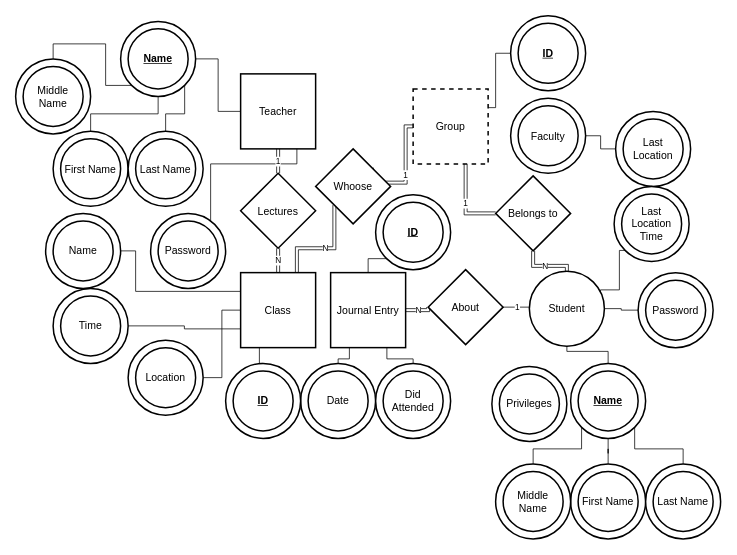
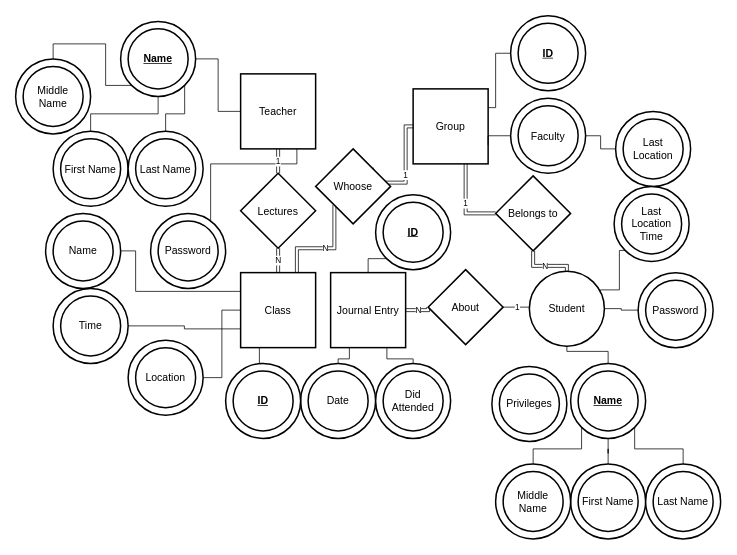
(450, 126) -> (450, 126)
none -> (495, 136)
